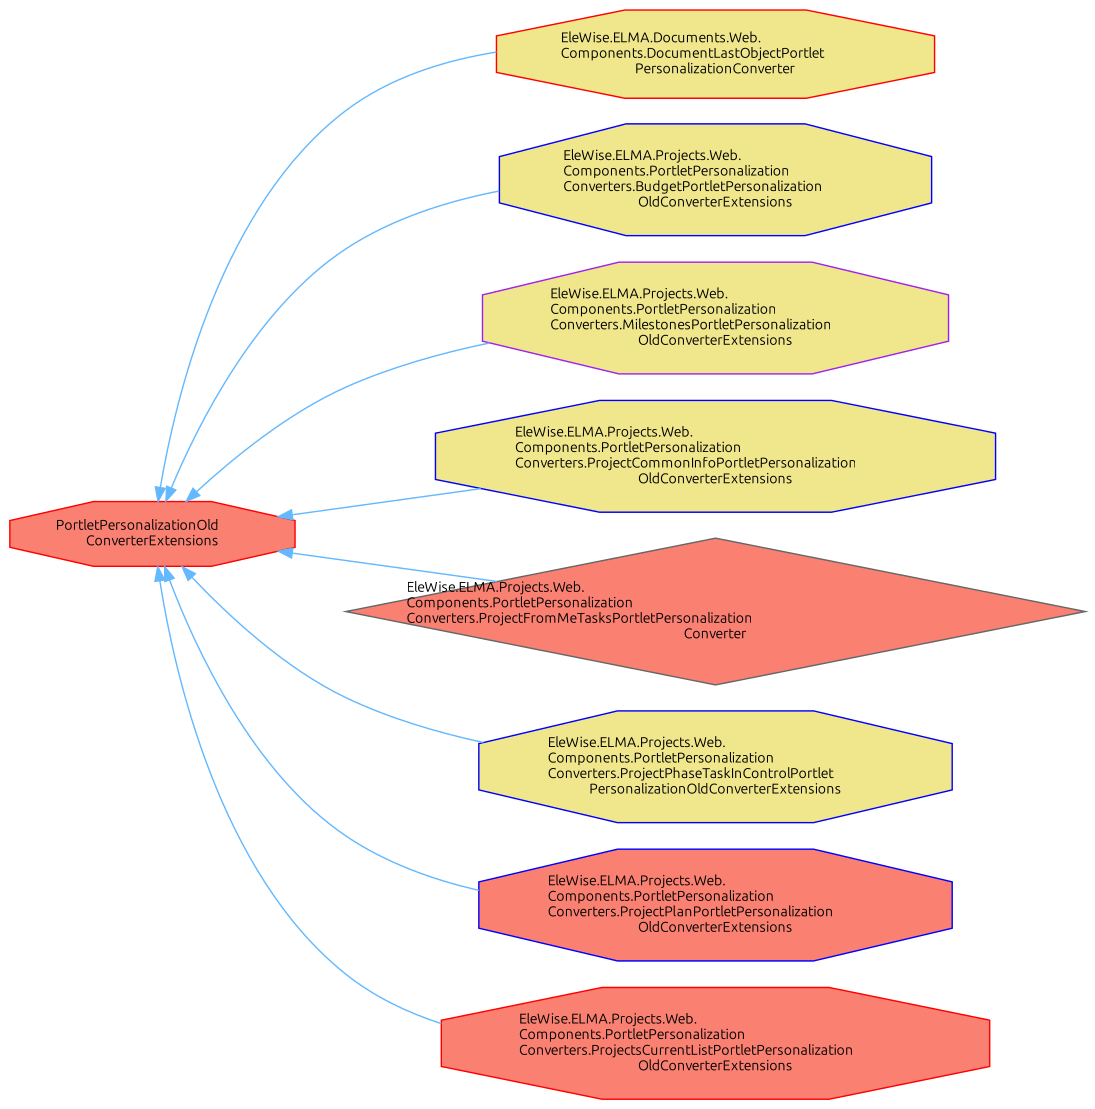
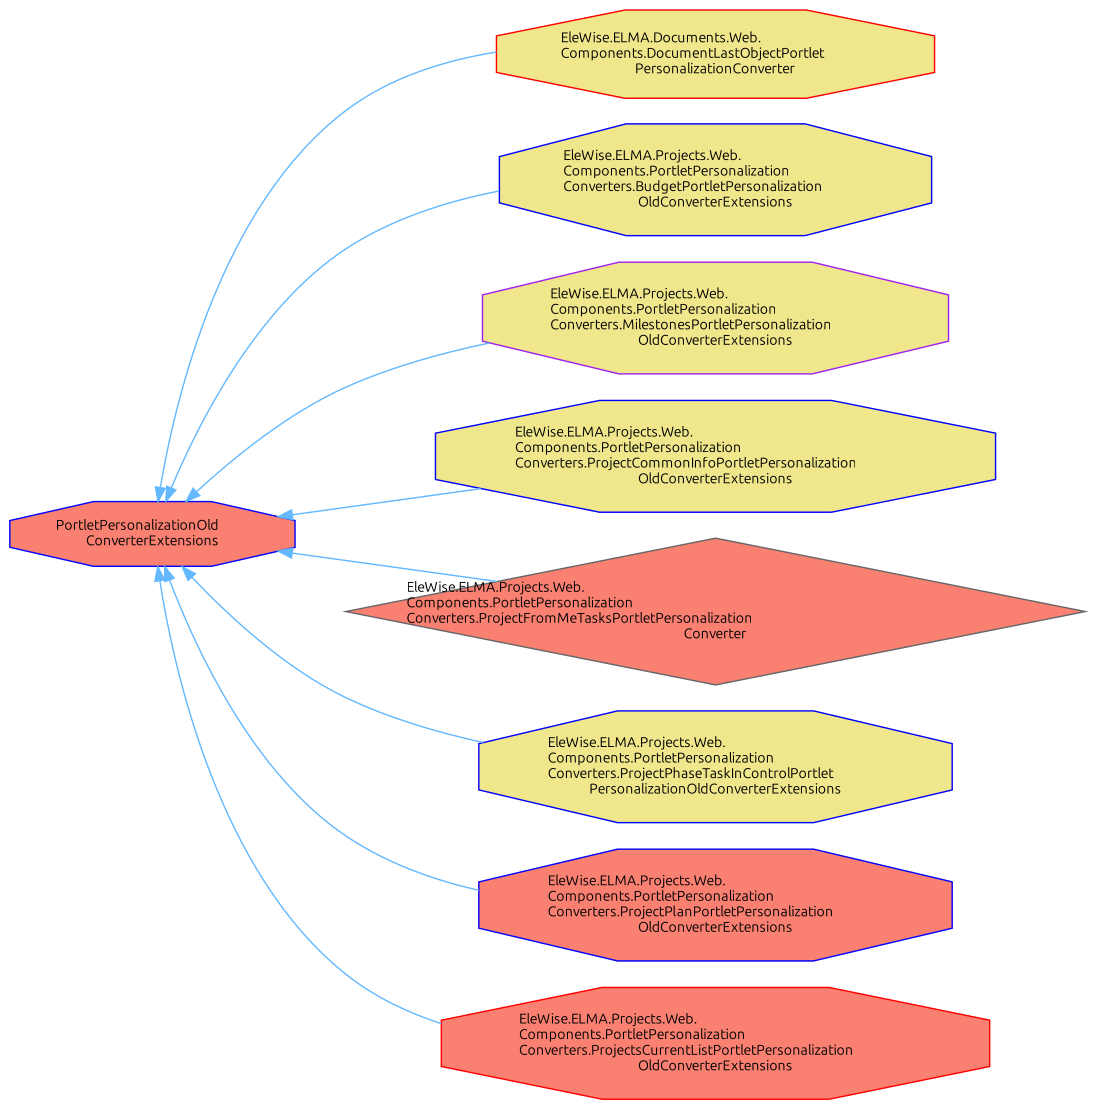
(152, 534) -> (152, 534)
